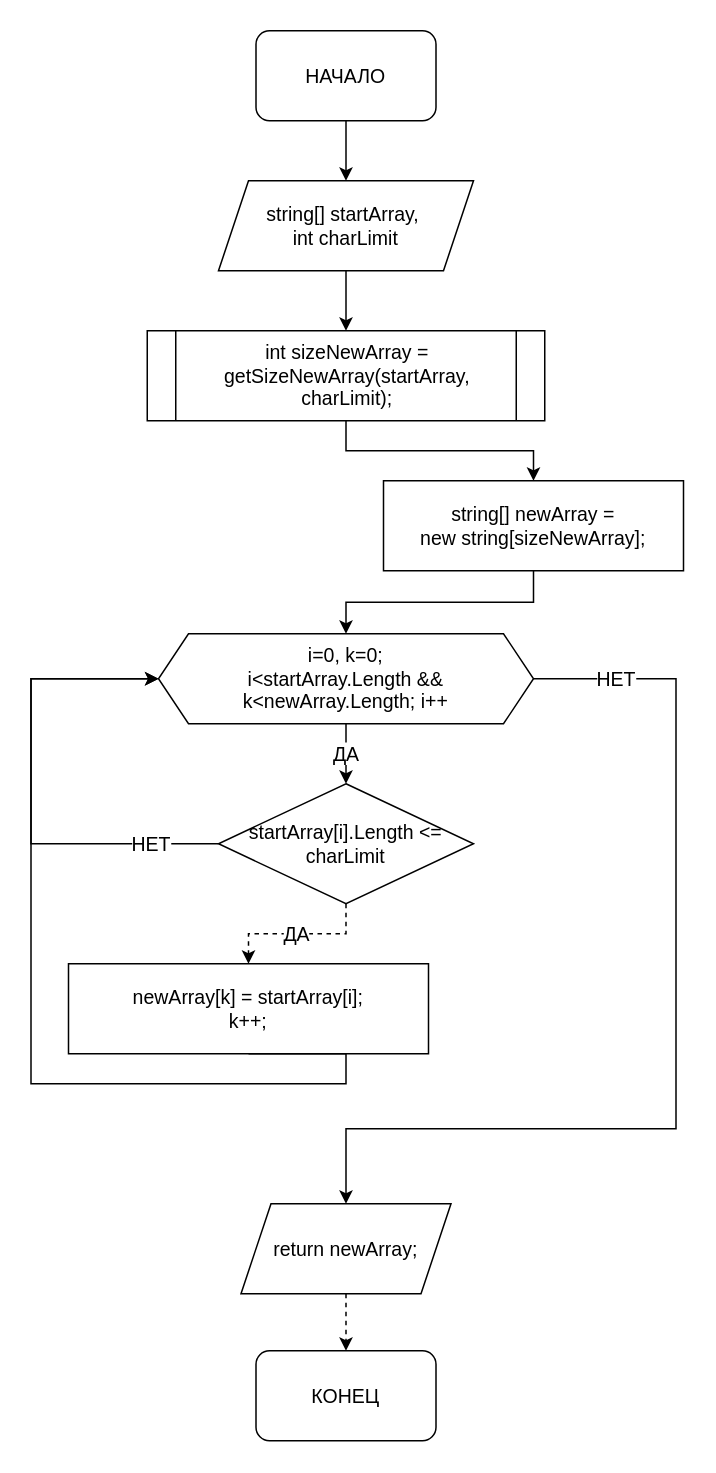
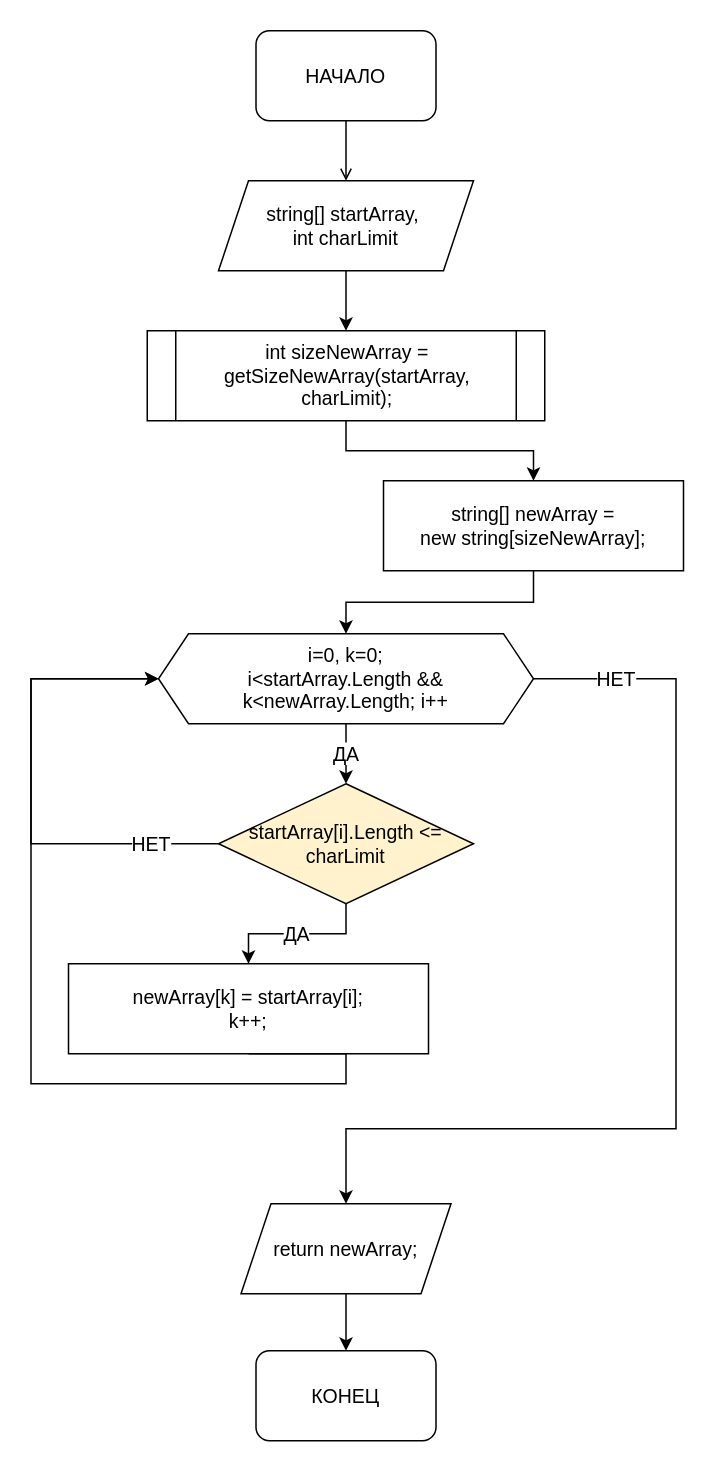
(346, 169) -> (346, 171)
(346, 844) -> (346, 844)
(343, 934) -> (343, 934)
(346, 1318) -> (346, 1318)
